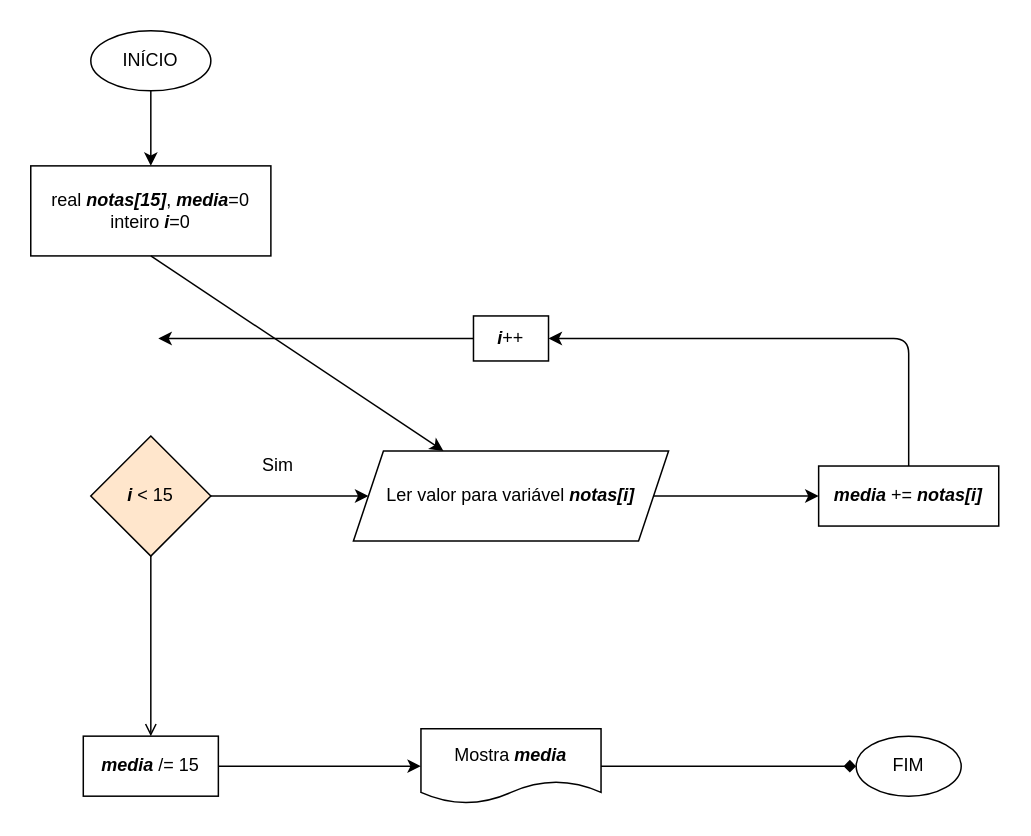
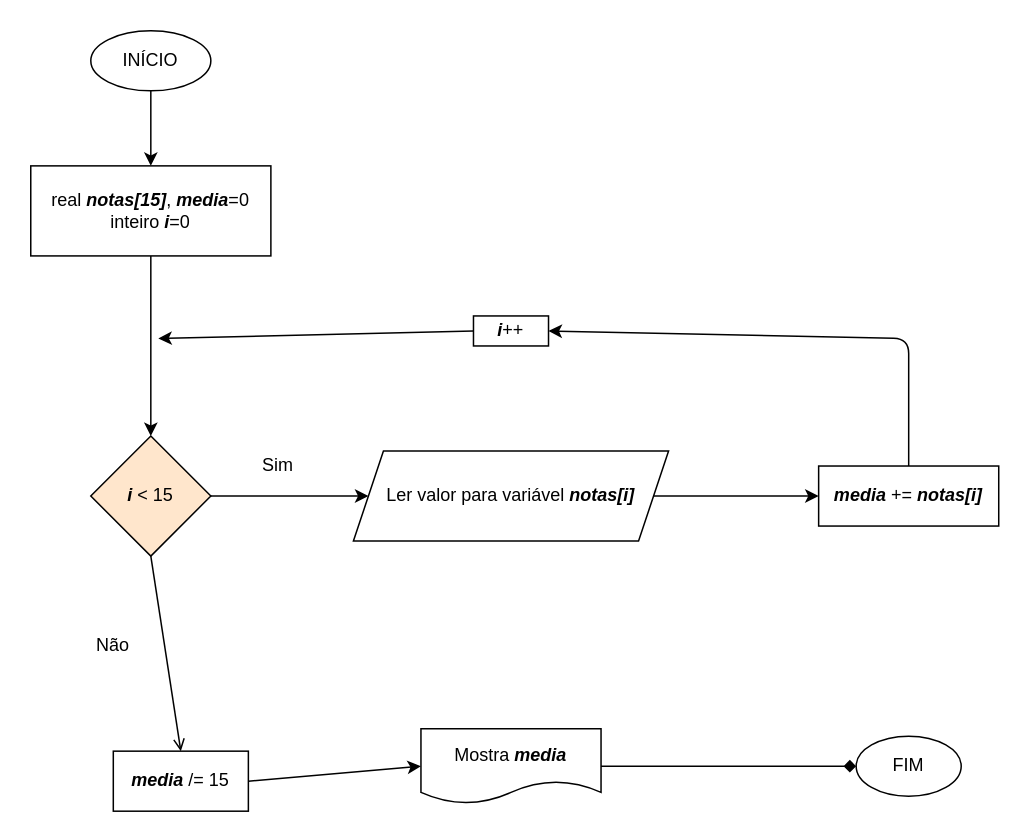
(511, 338) -> (511, 331)
(356, 393) -> (151, 341)
none -> (113, 646)
(151, 766) -> (181, 781)
